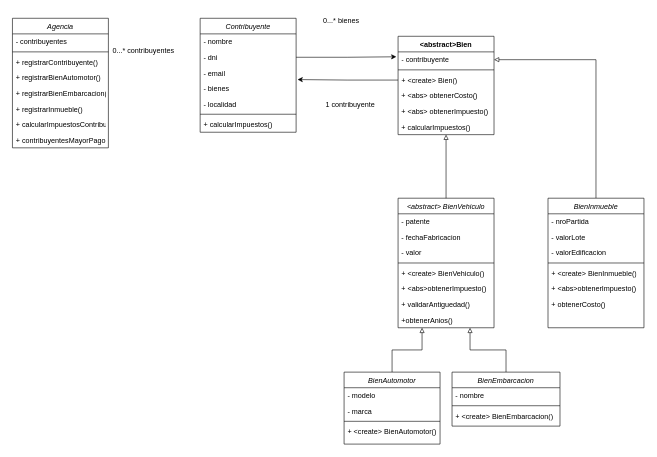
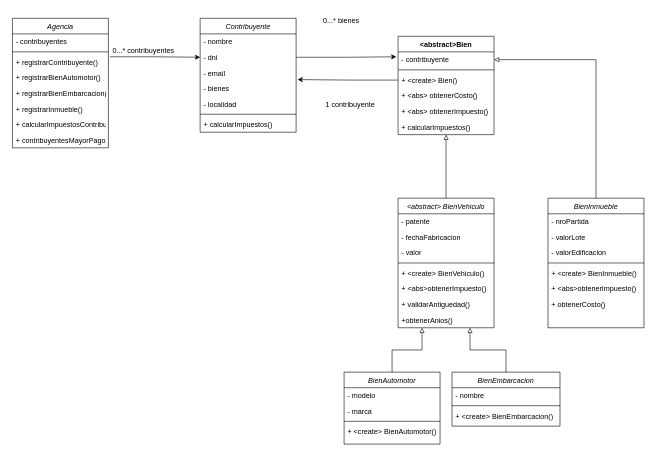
none -> (194, 57)
